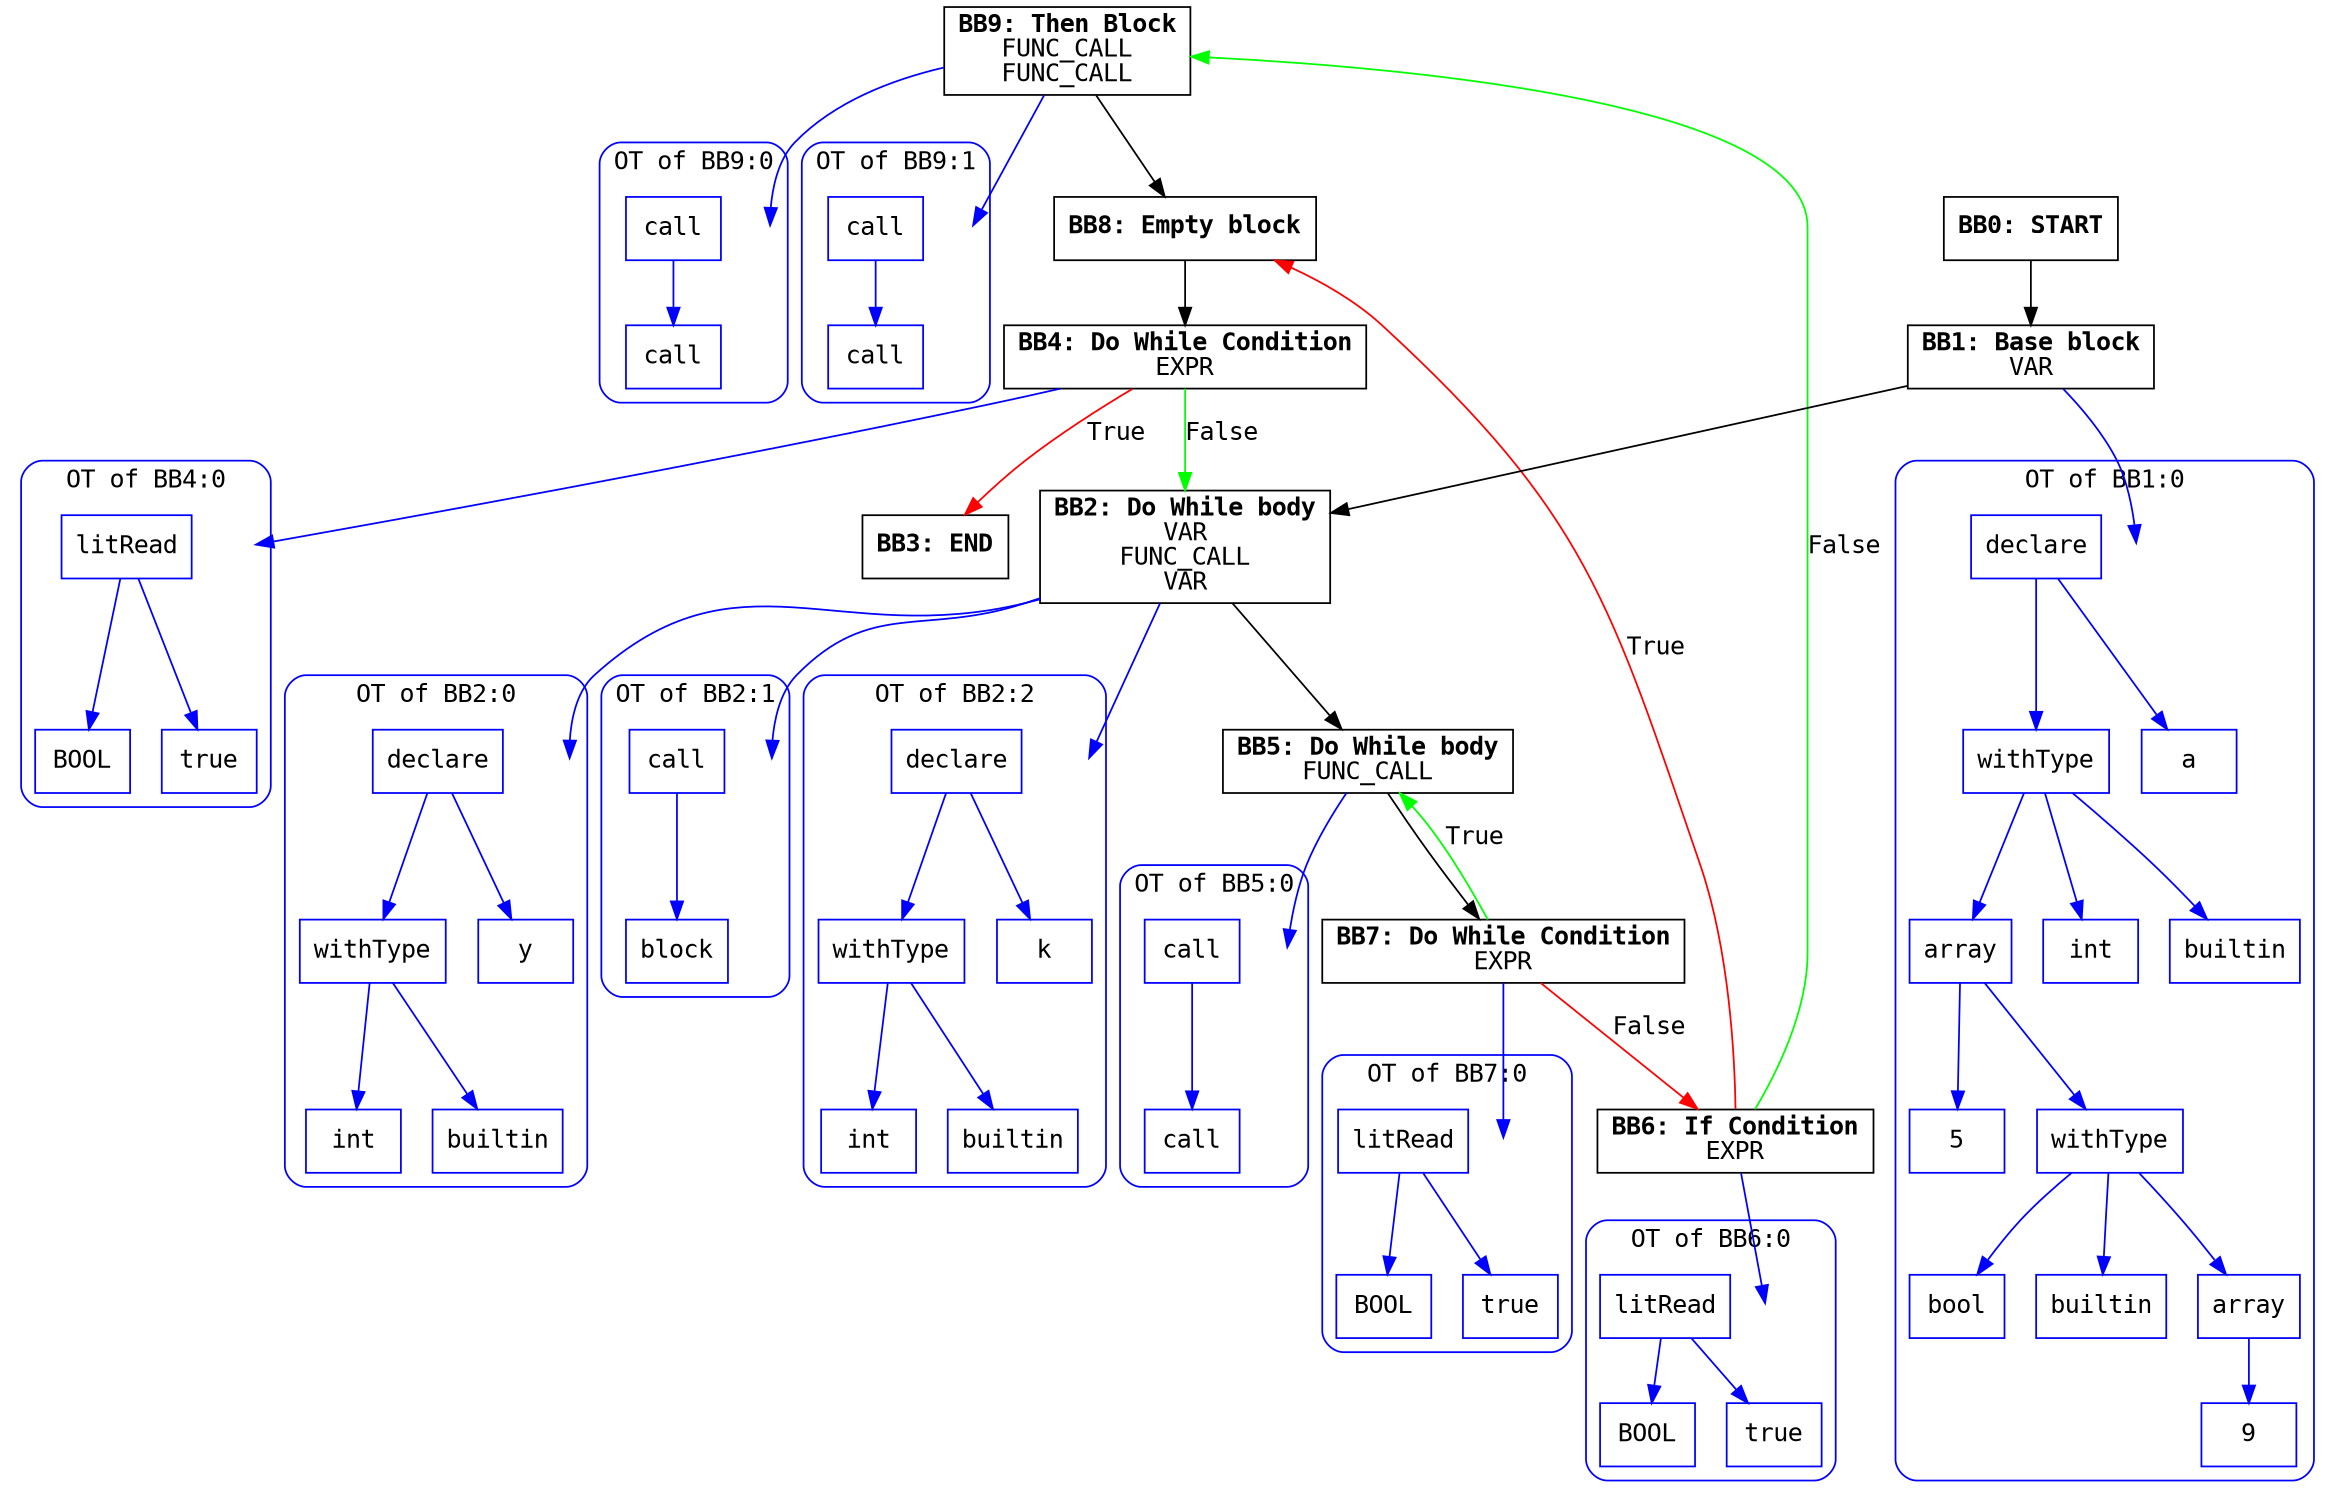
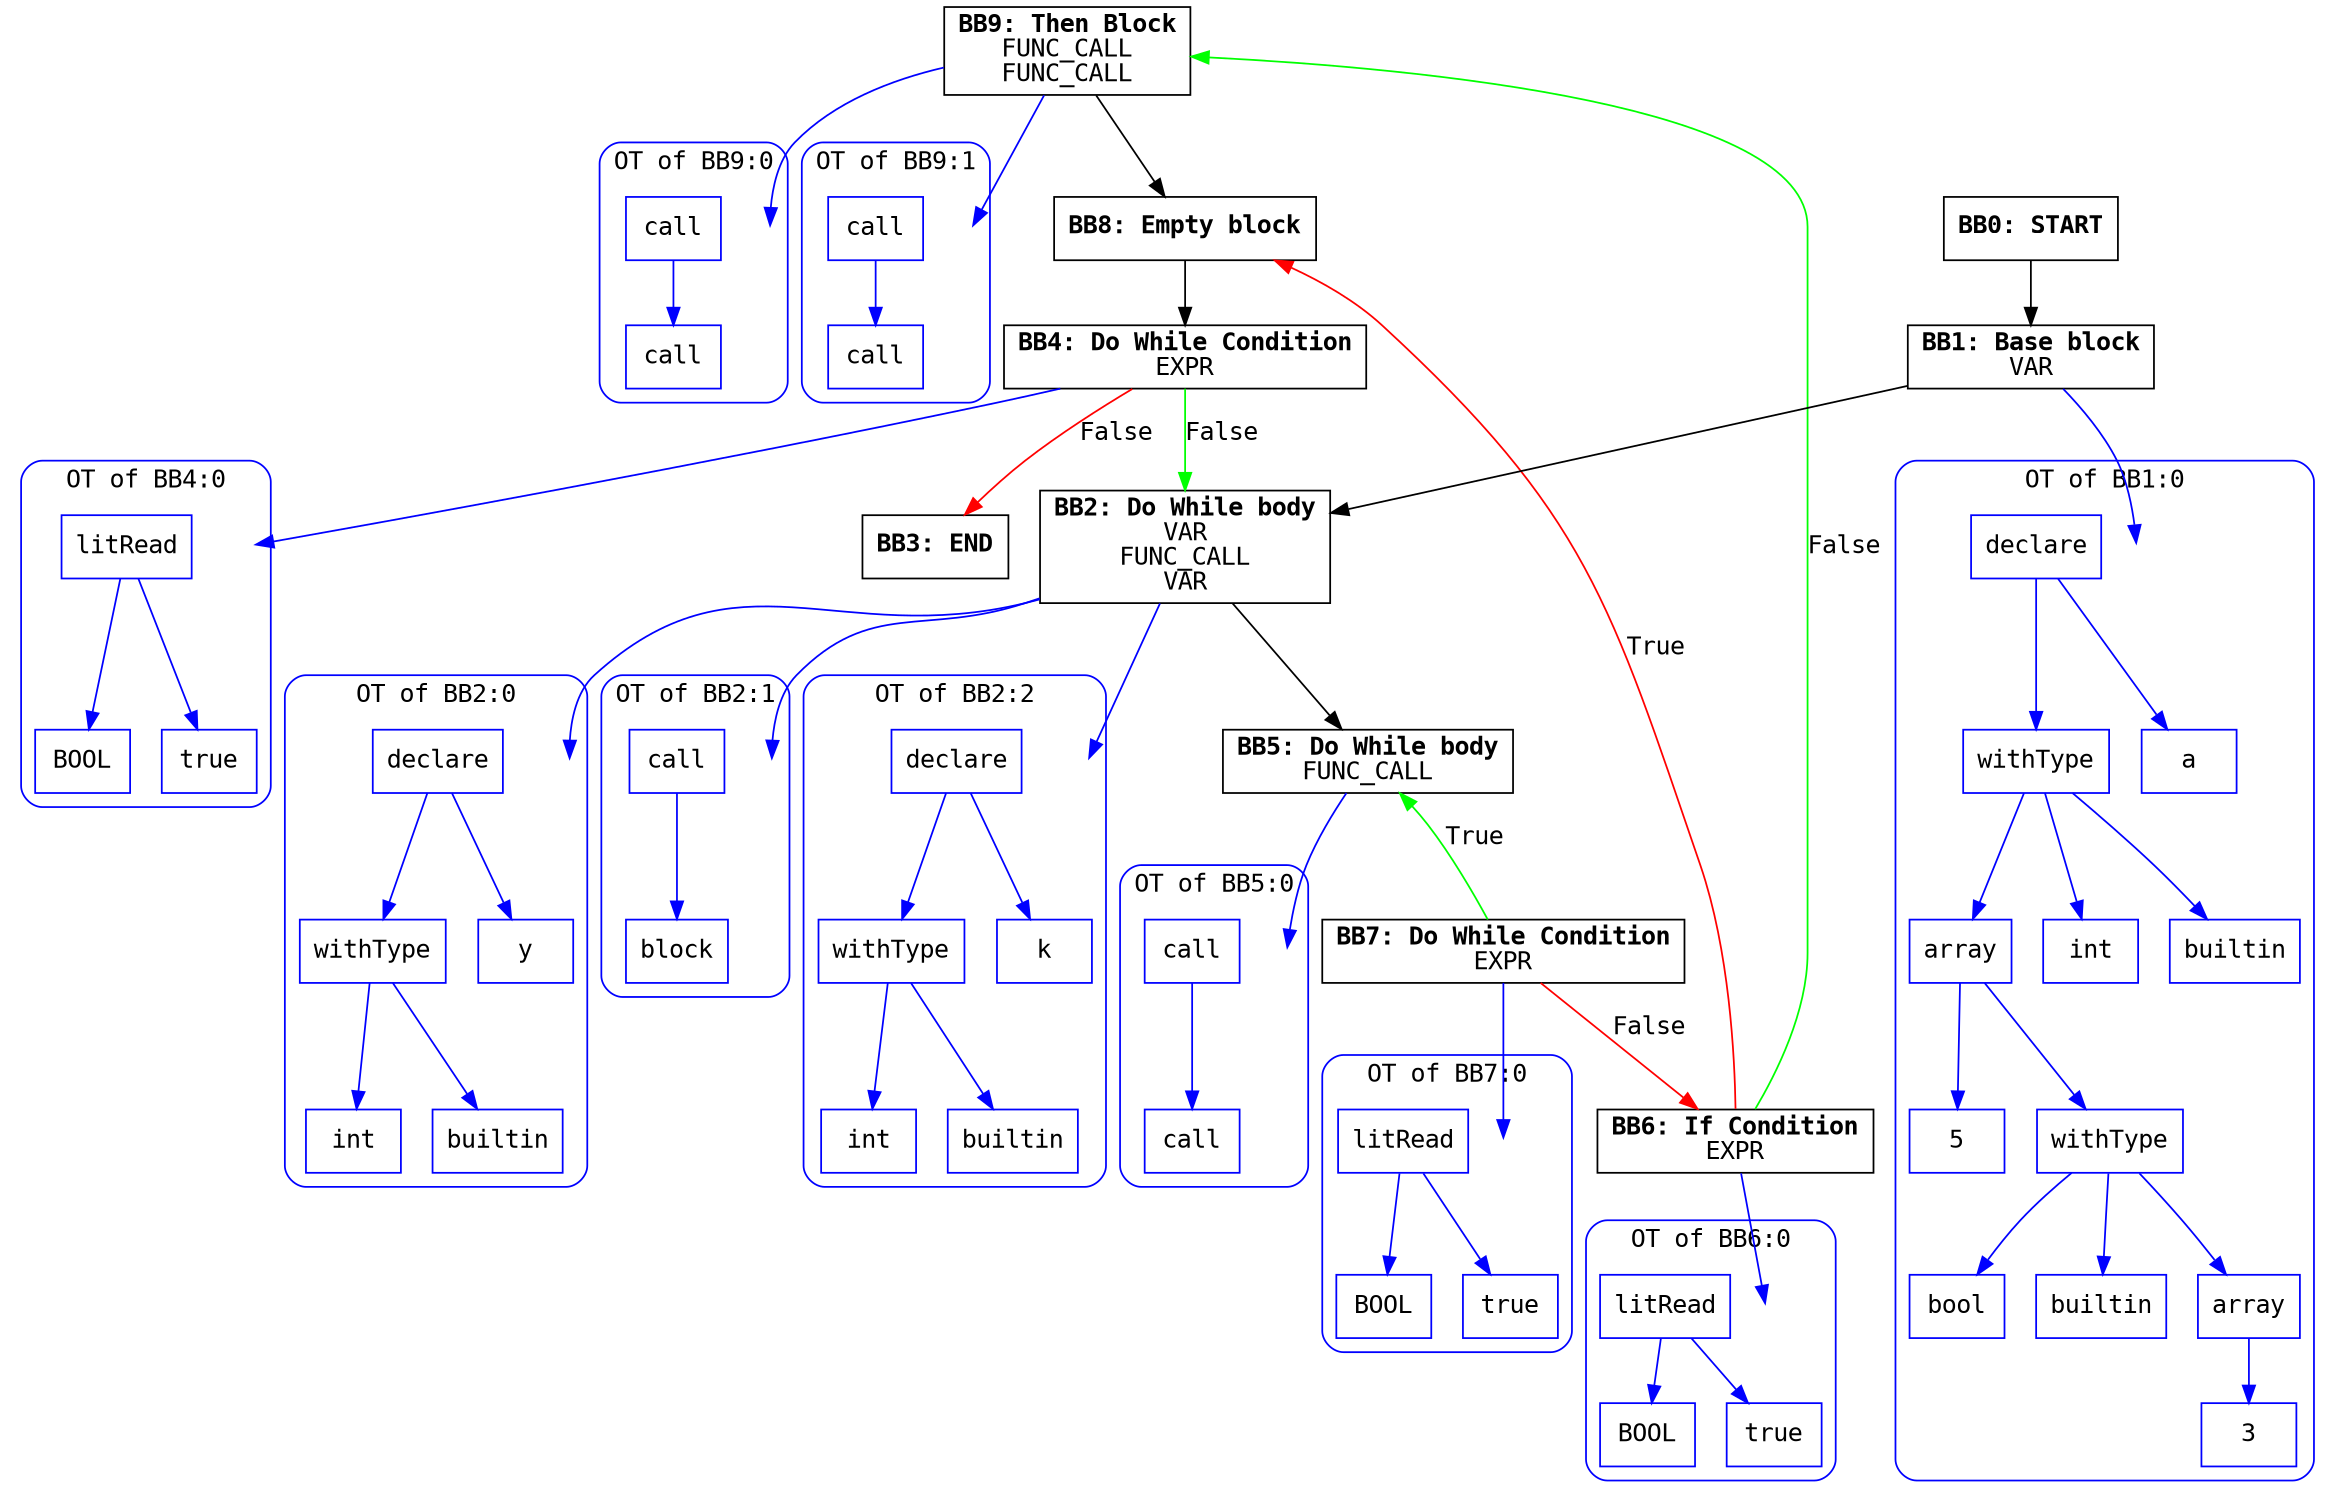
(1117, 433) -> (1117, 433)
(1427, 850) -> none
(2249, 1435) -> (2249, 1435)
